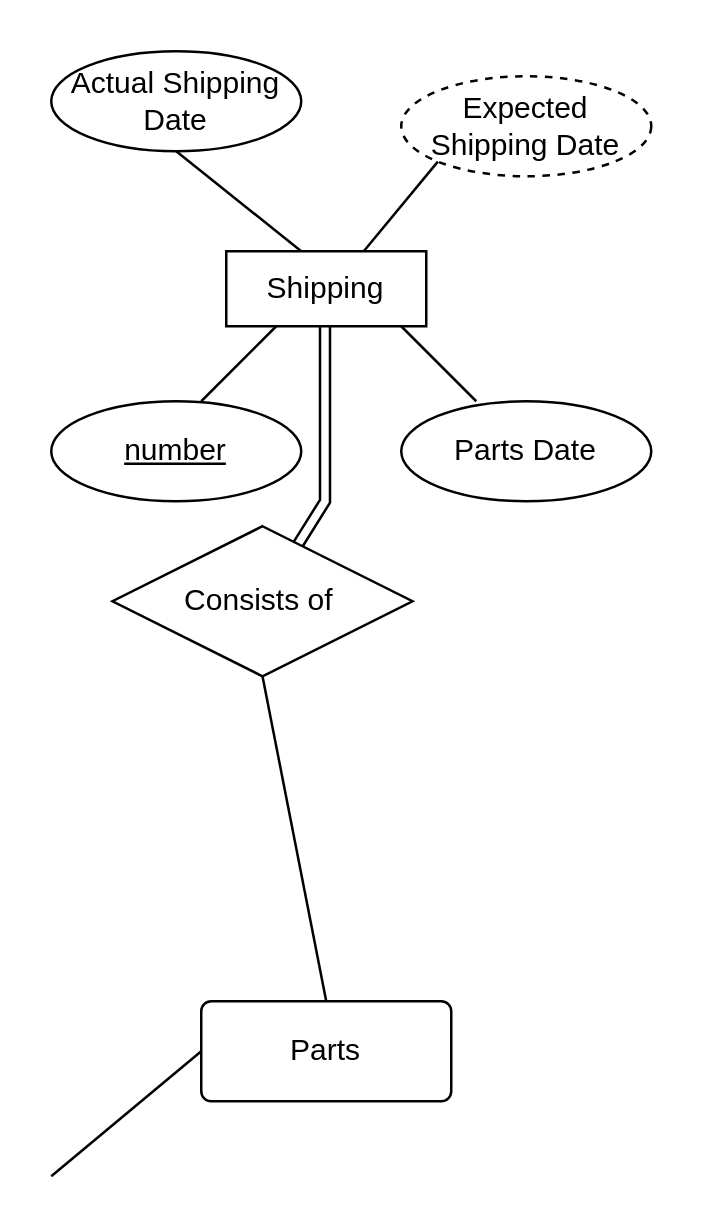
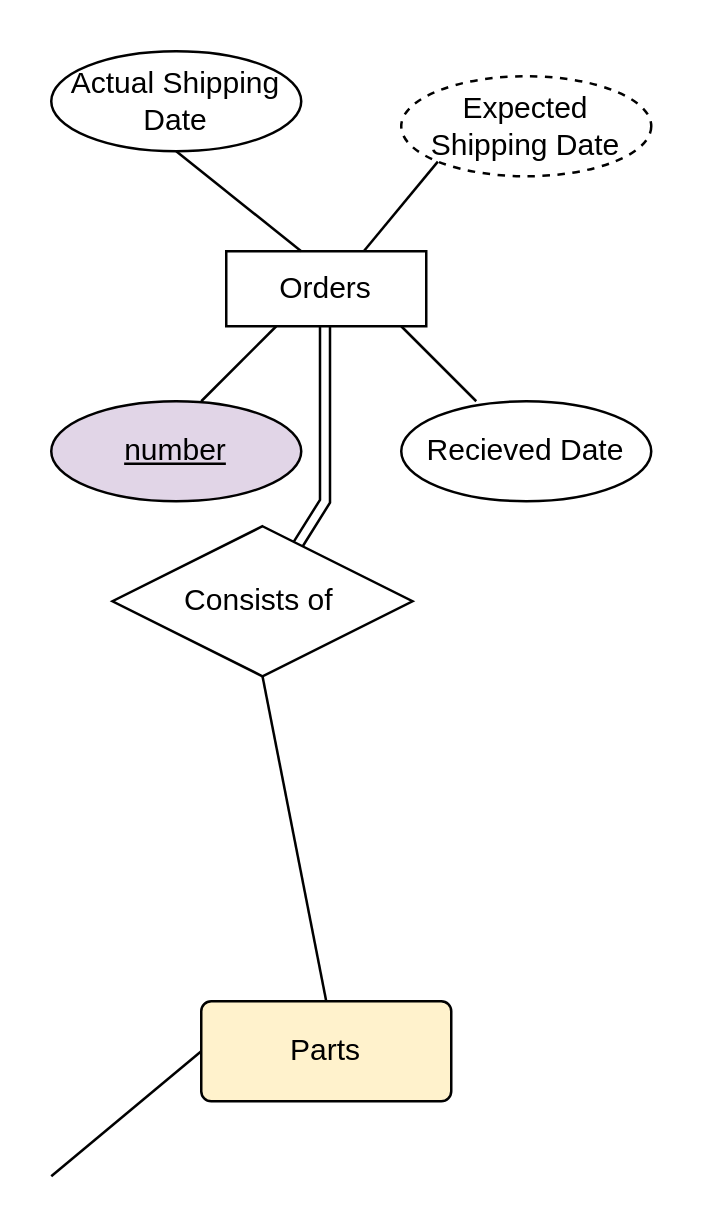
(326, 289) -> (326, 289)
(176, 451) -> (176, 451)
(526, 451) -> (526, 451)
(326, 1051) -> (326, 1051)
